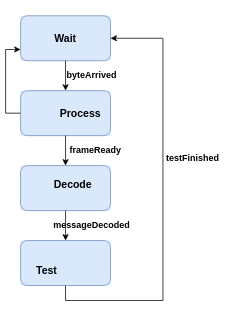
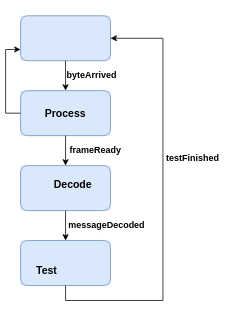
(66, 38) -> none
(81, 113) -> (66, 113)
(92, 225) -> (107, 225)
